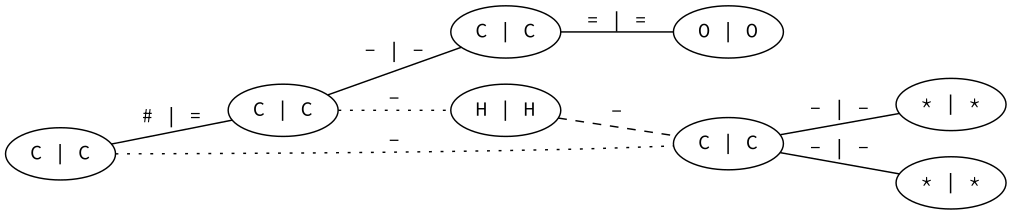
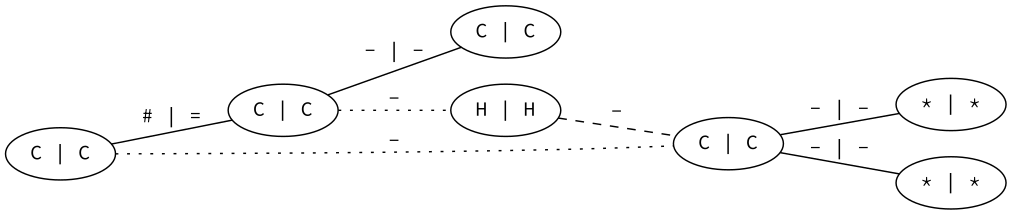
(728, 32) -> none
